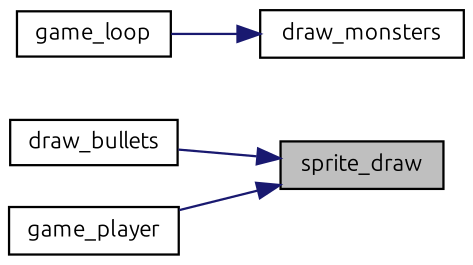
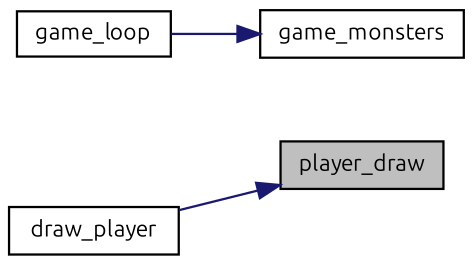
(362, 34) -> (362, 34)
(94, 143) -> none
(362, 165) -> (362, 165)
(94, 231) -> (94, 231)
